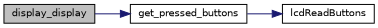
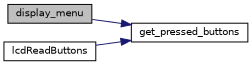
(49, 14) -> (50, 14)
(260, 14) -> (108, 44)
